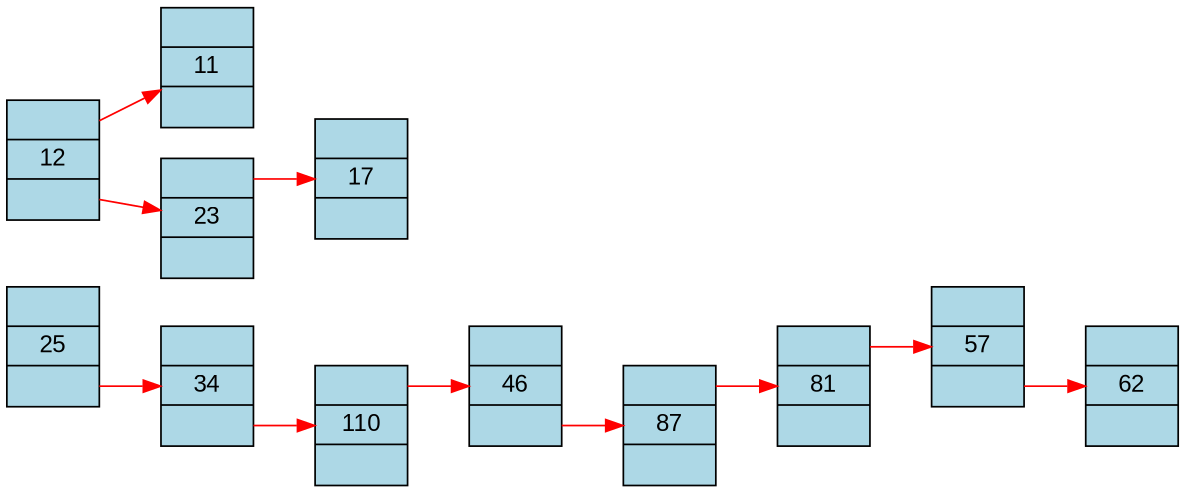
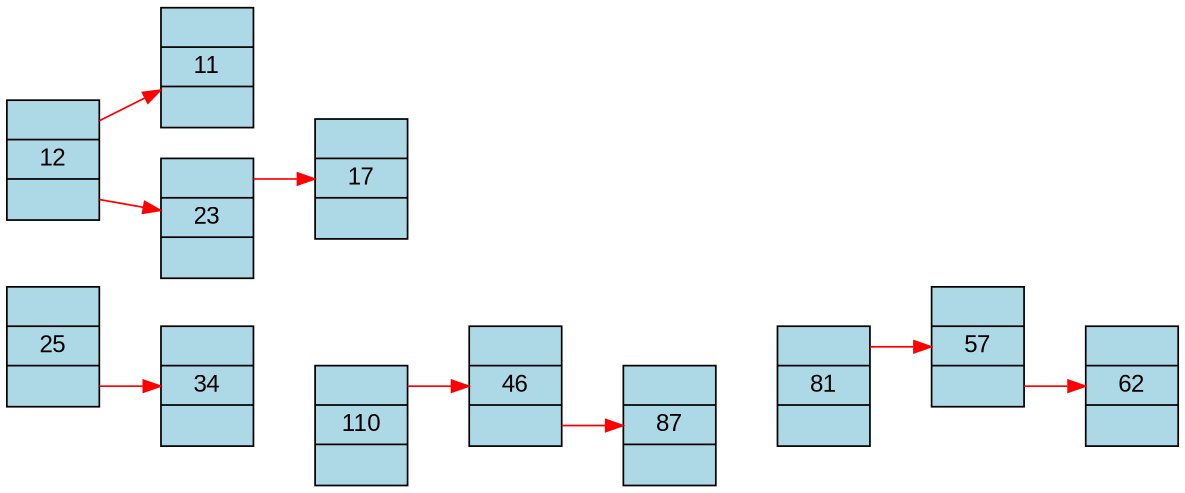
(738, 386) -> none
(275, 426) -> none
